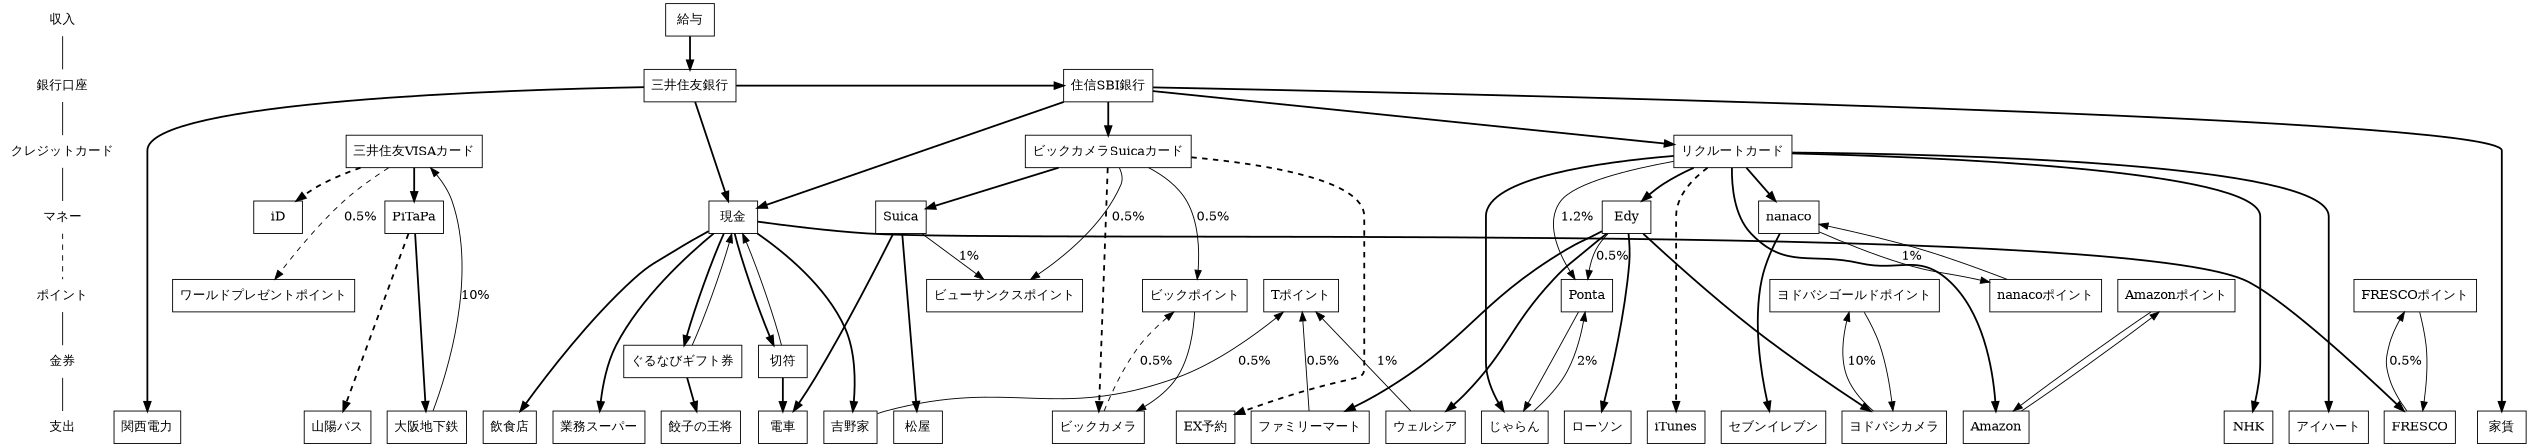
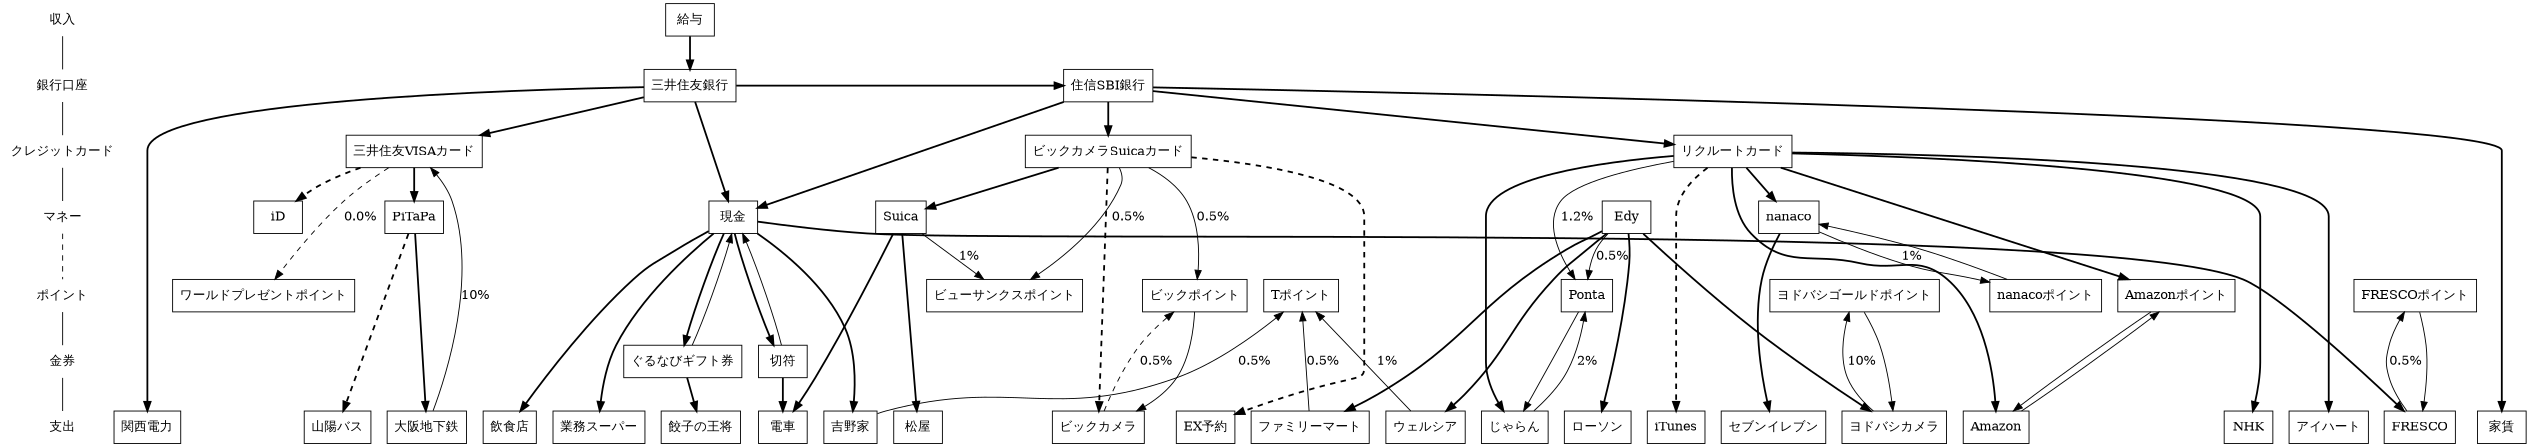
none -> (567, 115)
(1670, 180) -> (1950, 222)
(361, 217) -> (361, 217)
